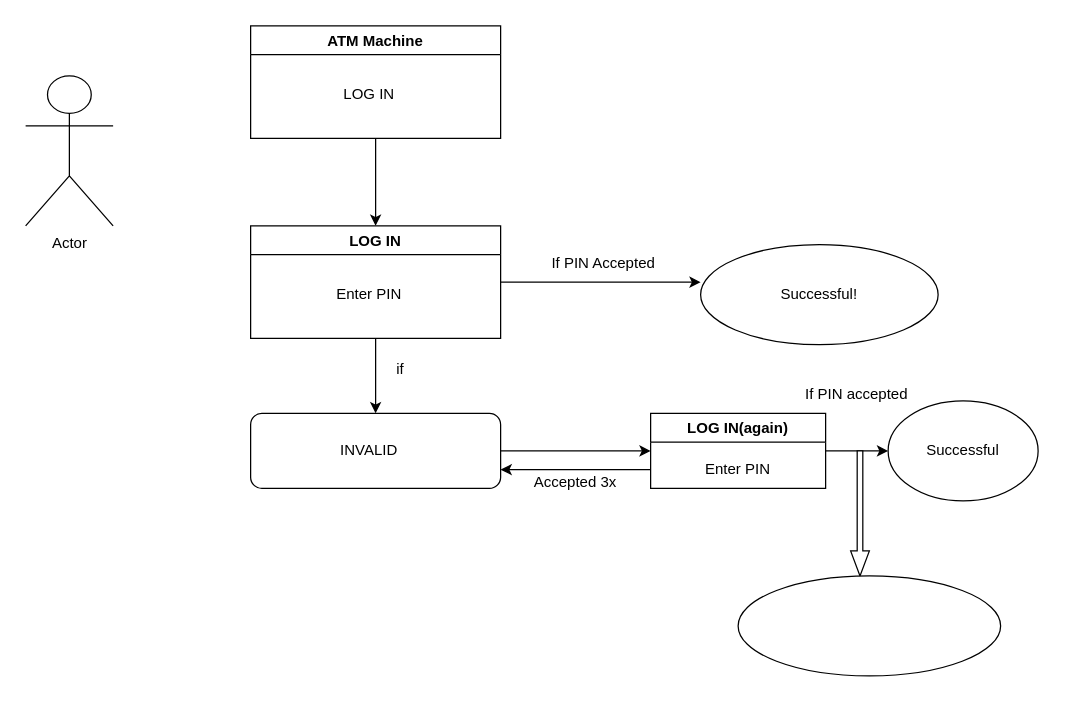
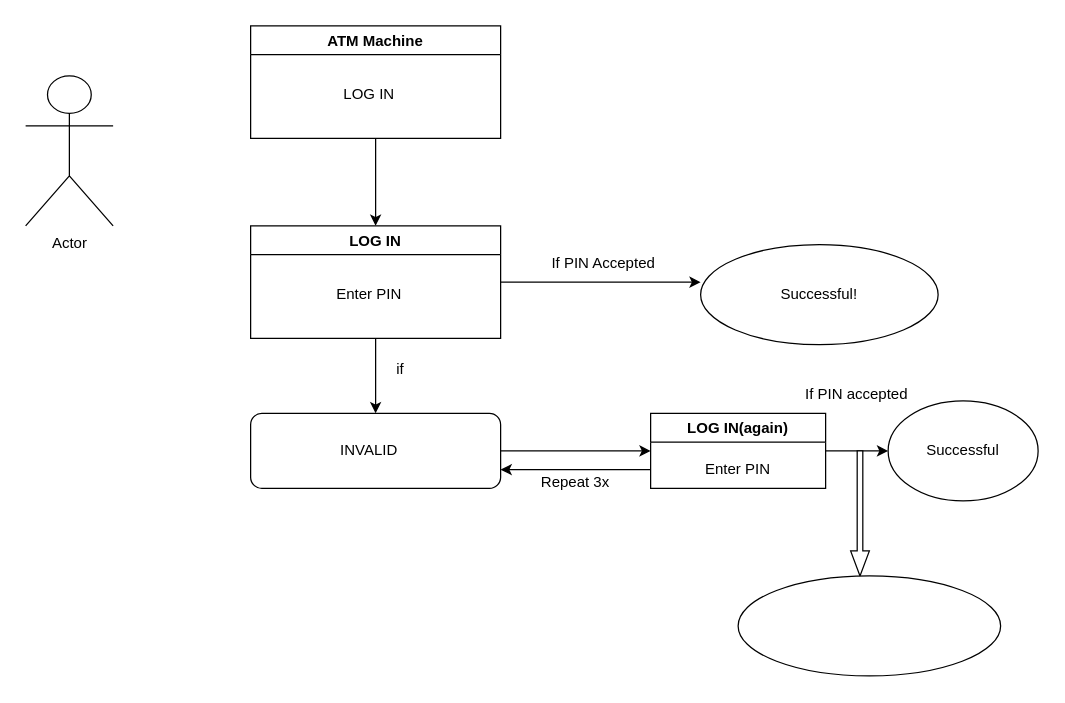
(576, 482) -> (576, 482)
